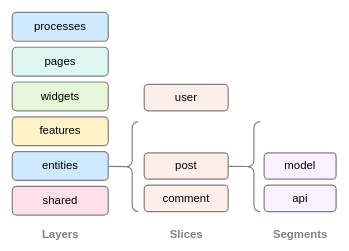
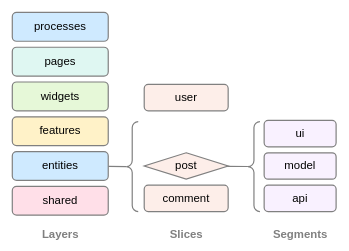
none -> (300, 134)
(186, 166) -> (186, 166)
